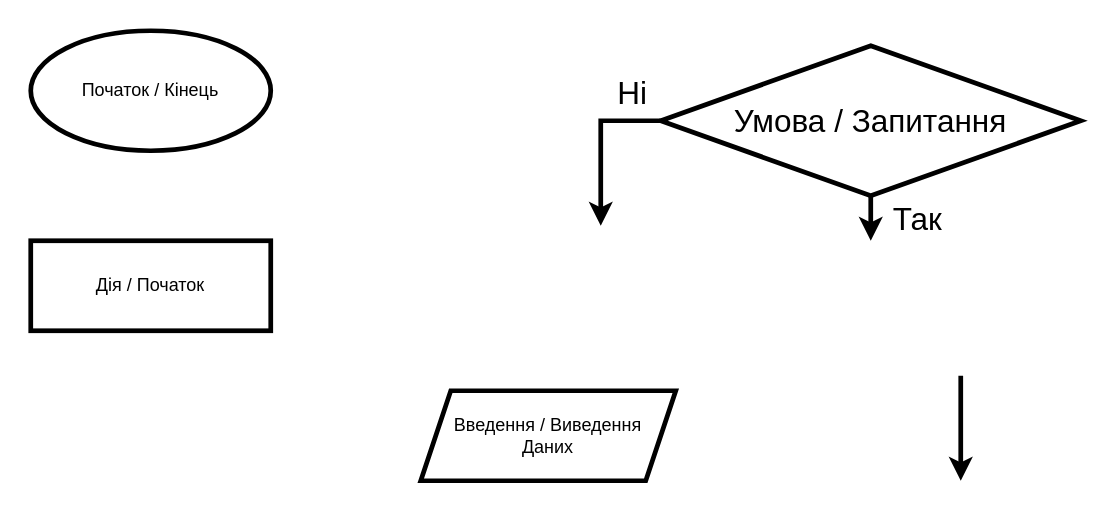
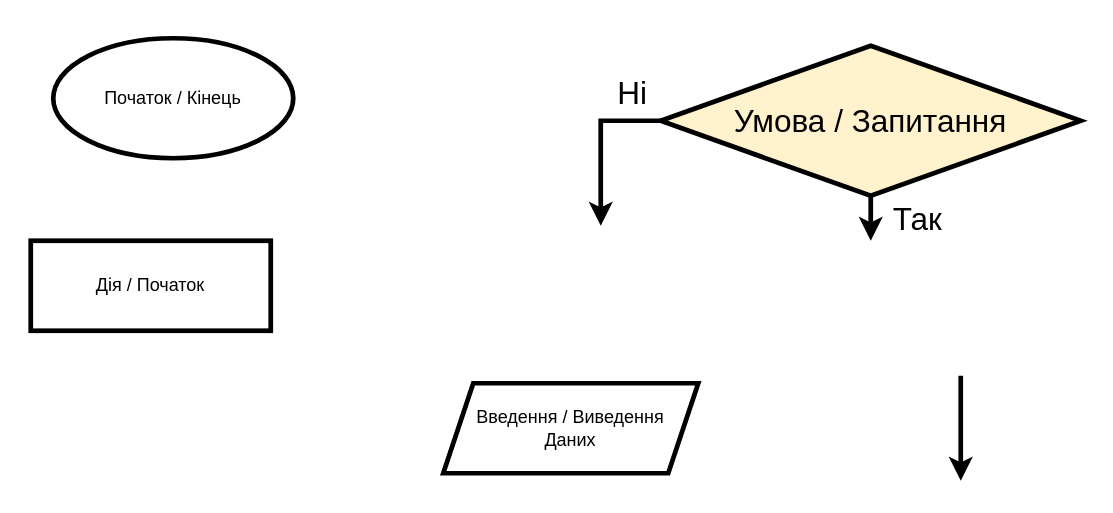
(151, 91) -> (173, 98)
(871, 121) -> (871, 121)
(548, 436) -> (571, 428)
